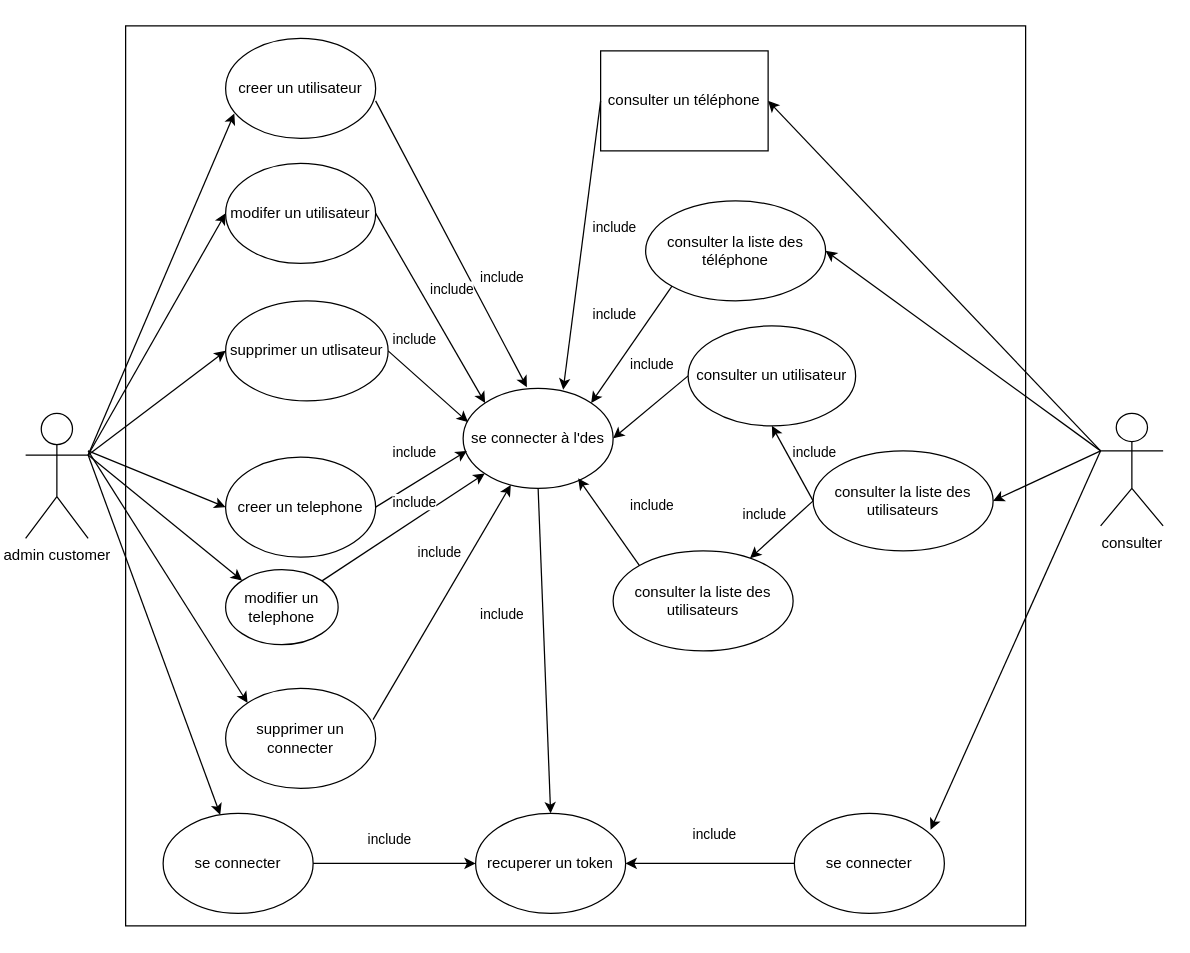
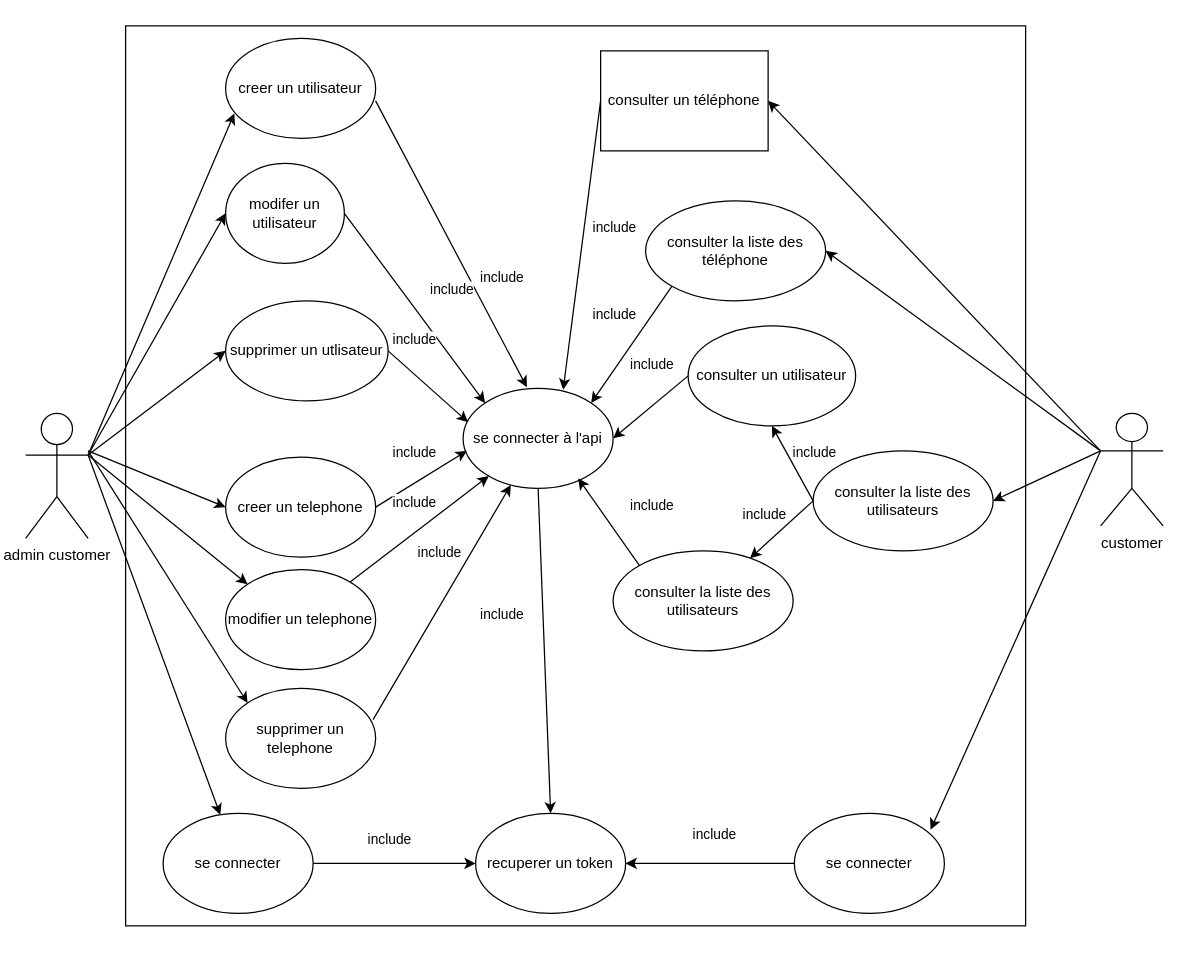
(301, 213) -> (285, 213)
(538, 438) -> (538, 438)
(1133, 543) -> (1133, 543)
(282, 607) -> (301, 619)
(301, 738) -> (301, 738)
